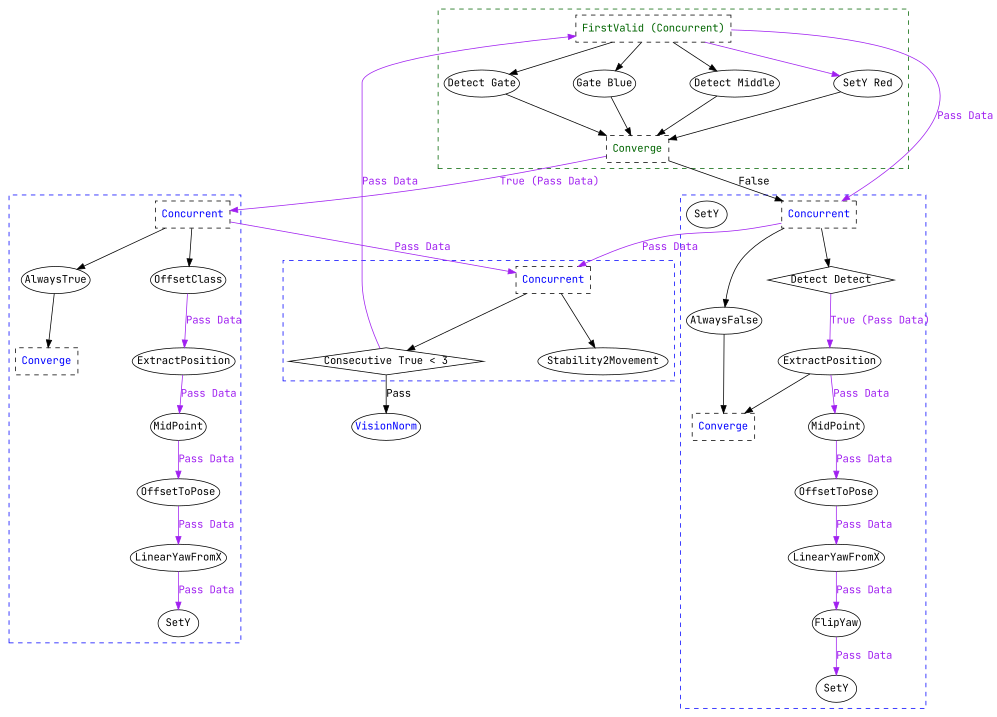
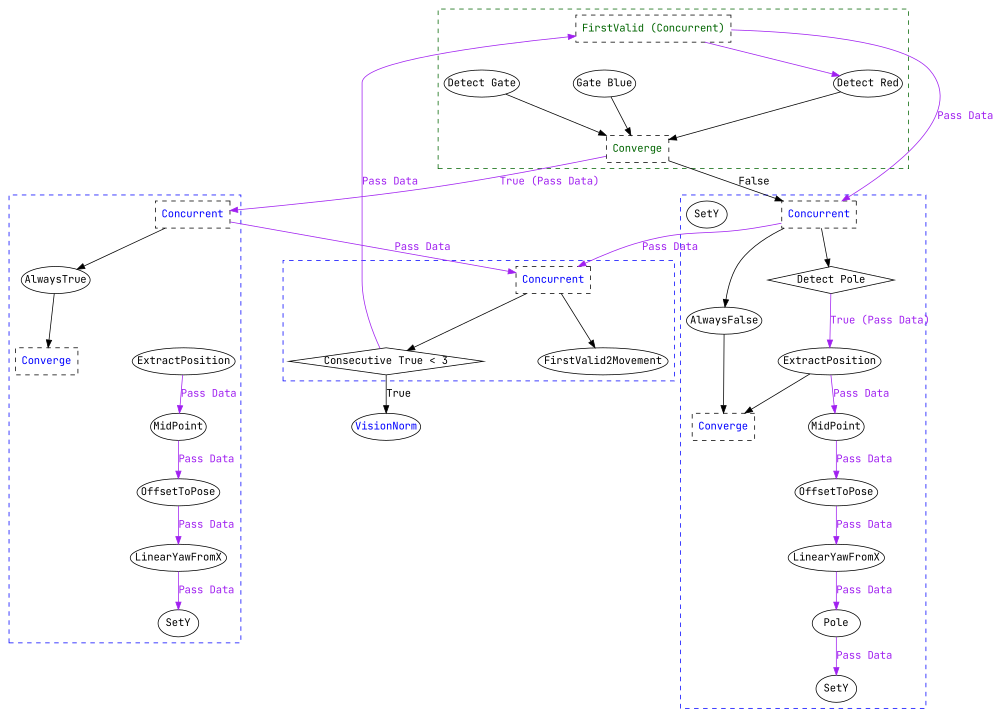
(631, 54) -> none
(565, 57) -> none
(735, 84) -> none
(868, 84) -> (868, 84)
(188, 280) -> none
(831, 280) -> (831, 280)
(603, 361) -> (603, 361)
(399, 394) -> (399, 394)
(836, 623) -> (836, 623)
